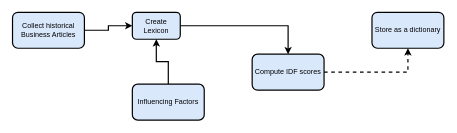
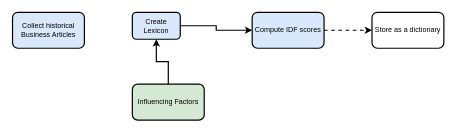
(107, 30) -> none
(408, 30) -> (408, 30)
(288, 72) -> (288, 30)
(168, 102) -> (168, 102)
